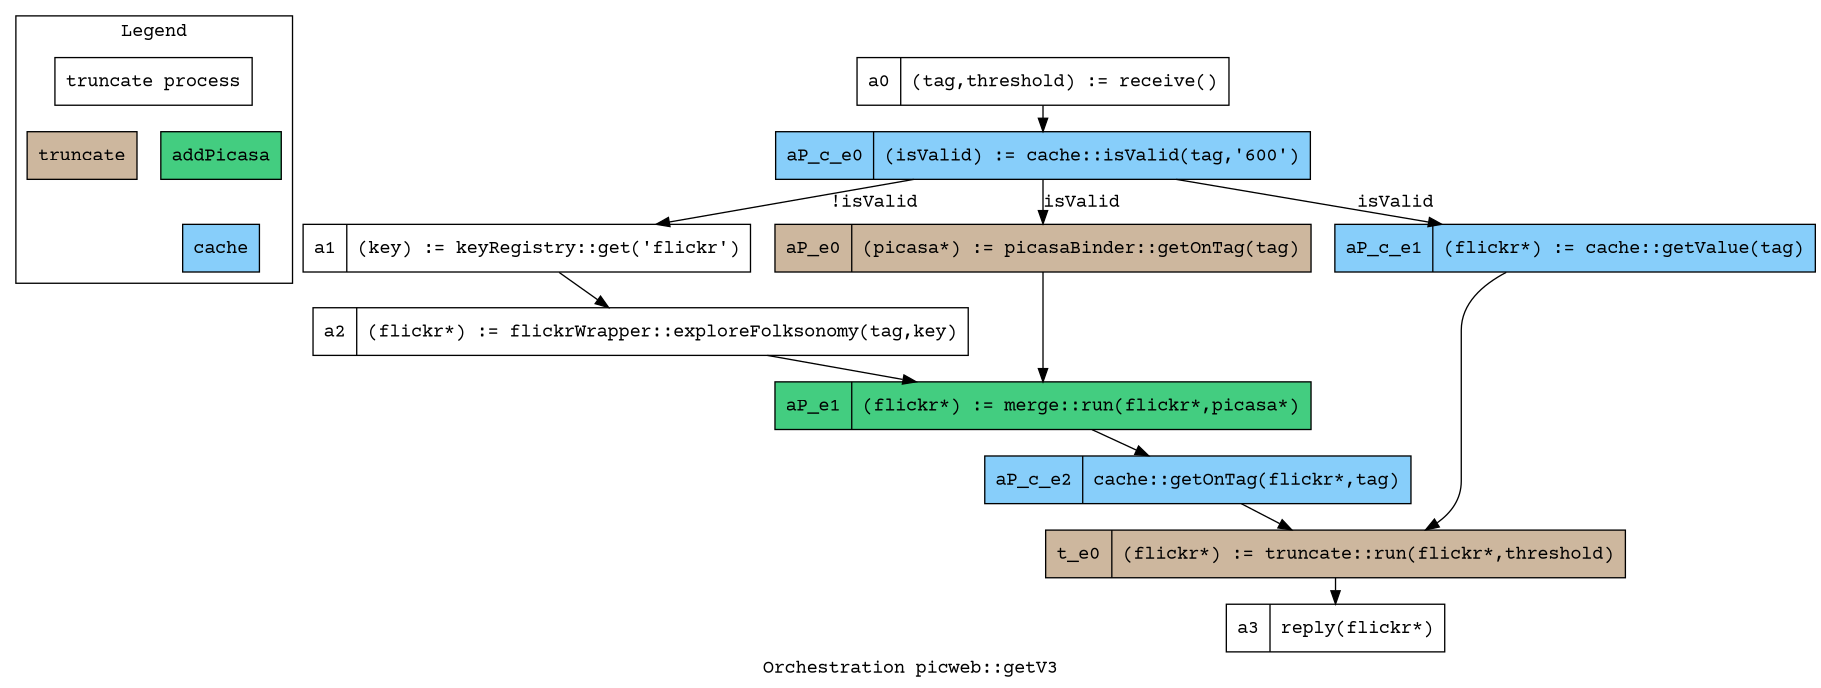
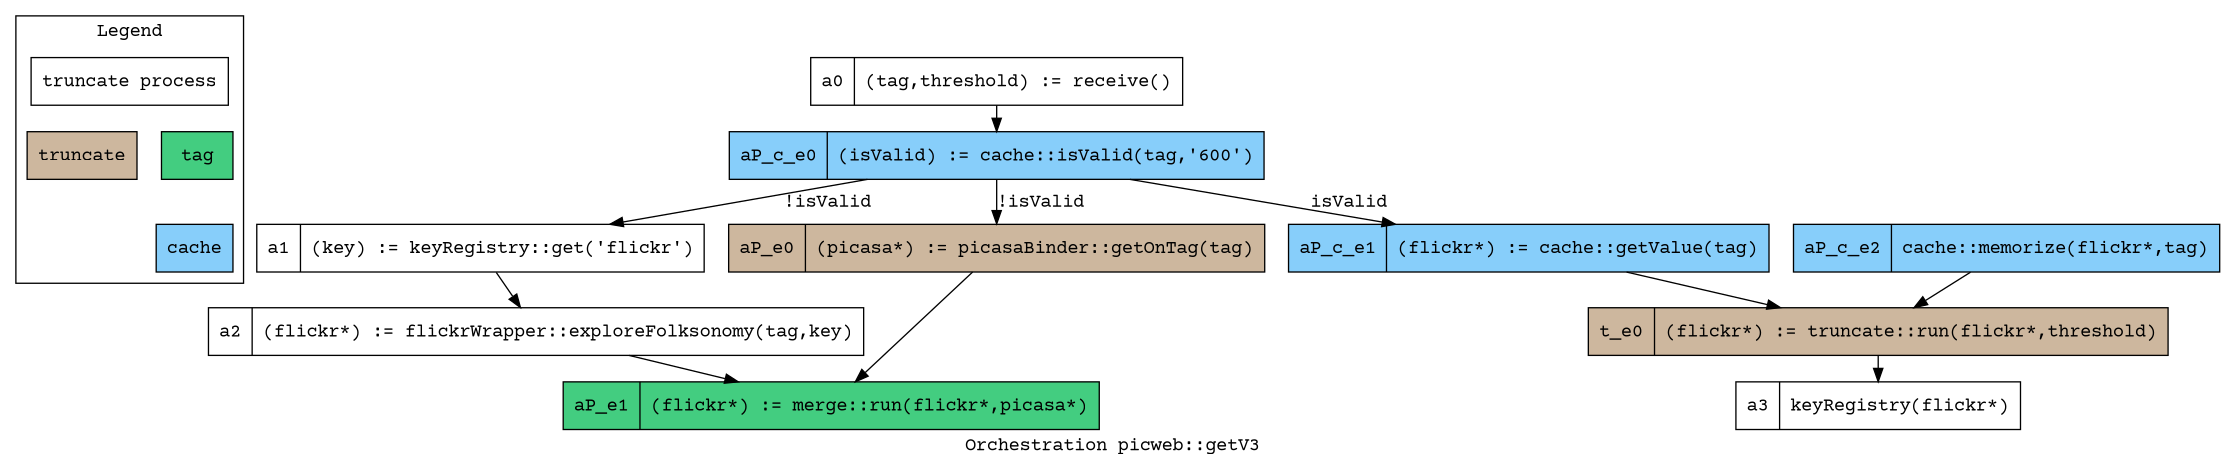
(221, 156) -> (197, 156)
(1081, 202) -> (1041, 202)
(1114, 440) -> none
(1247, 479) -> (2056, 248)
(1357, 627) -> (1900, 405)
